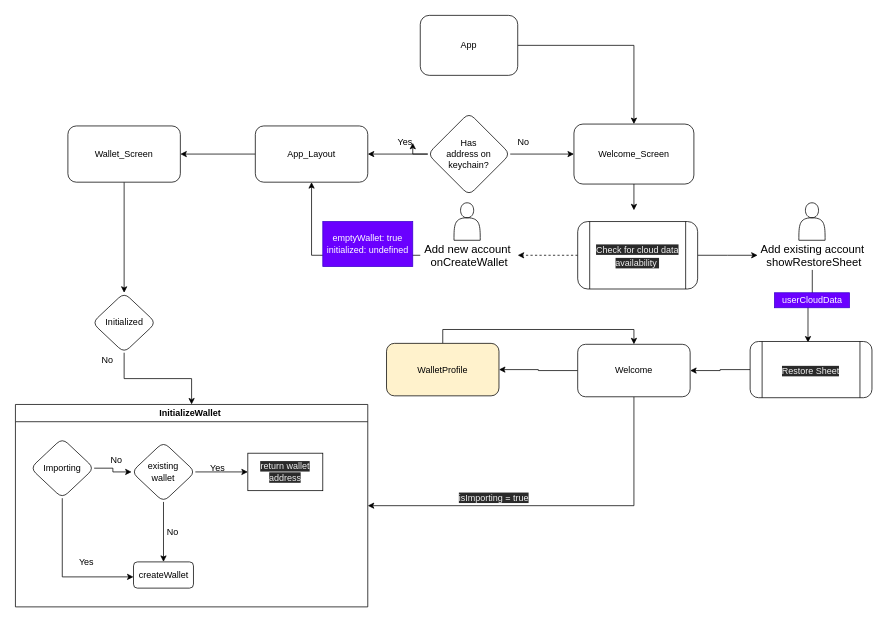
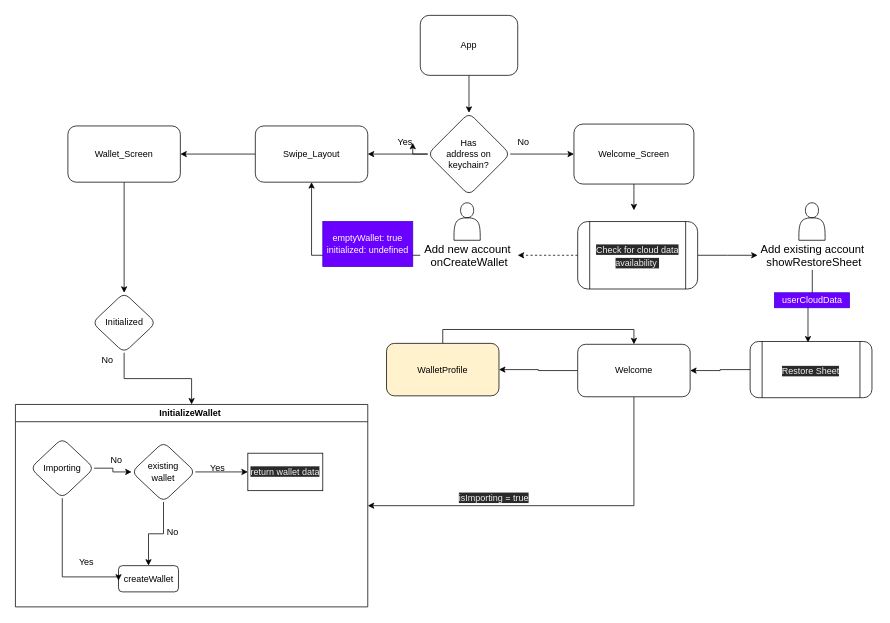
(577, 45) -> (469, 106)
(312, 154) -> (312, 154)
(285, 472) -> (285, 472)
(164, 575) -> (149, 579)
